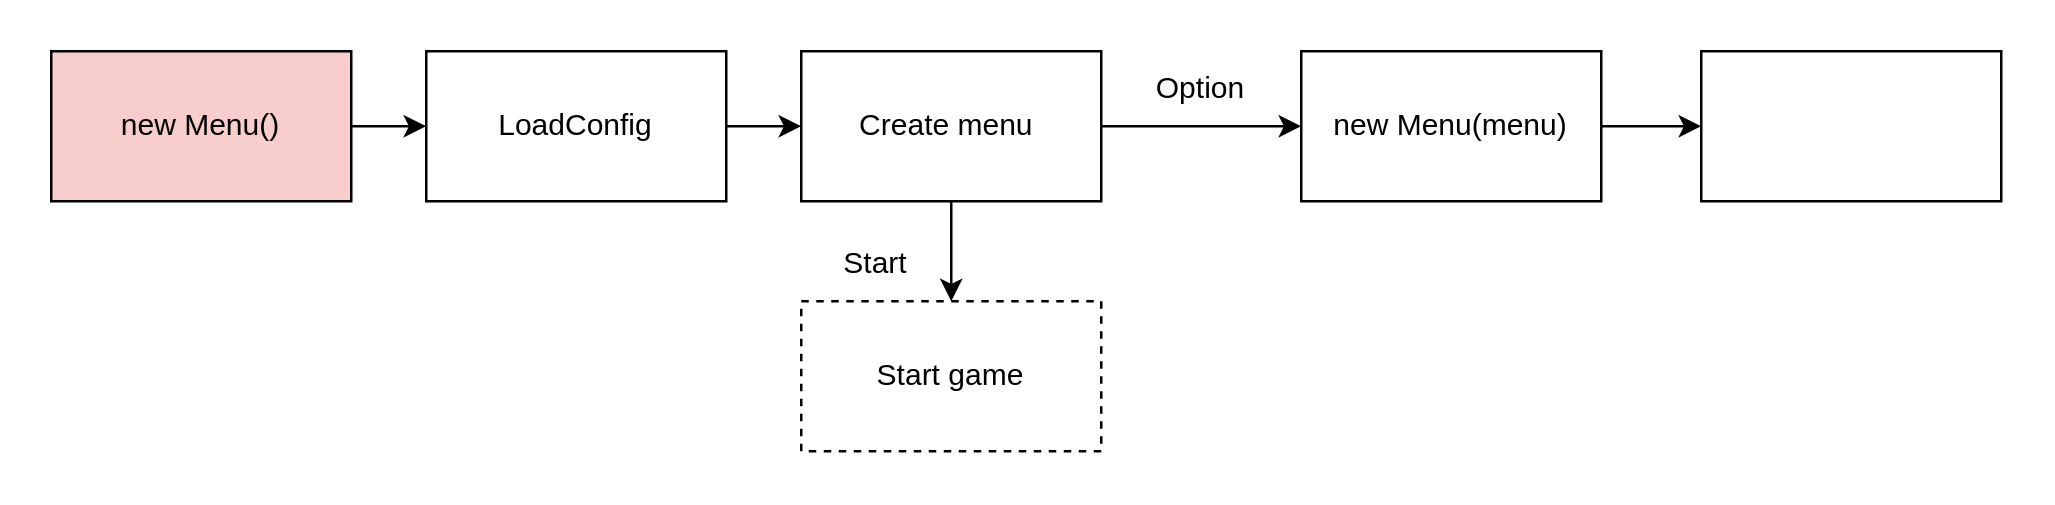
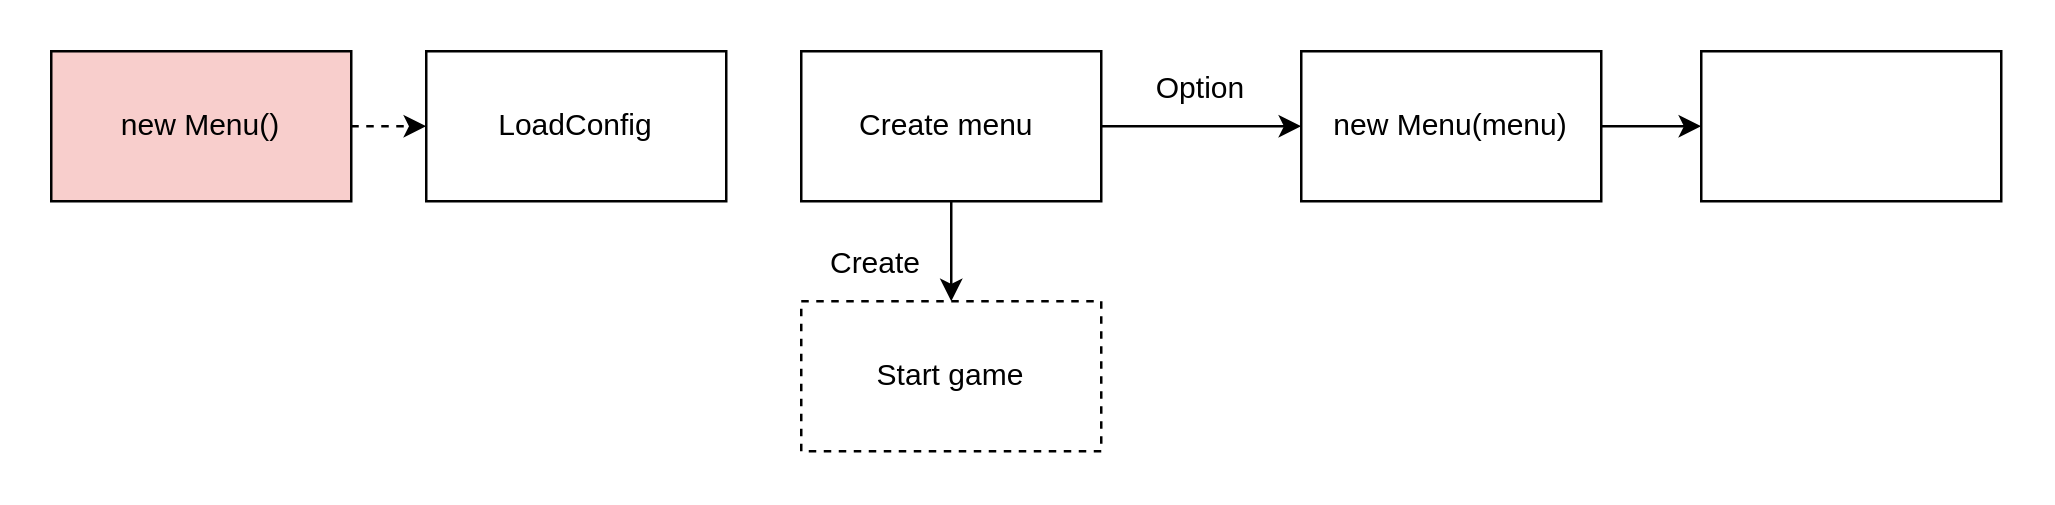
(382, 126) -> (382, 126)
(755, 126) -> none
(876, 264) -> (876, 264)
